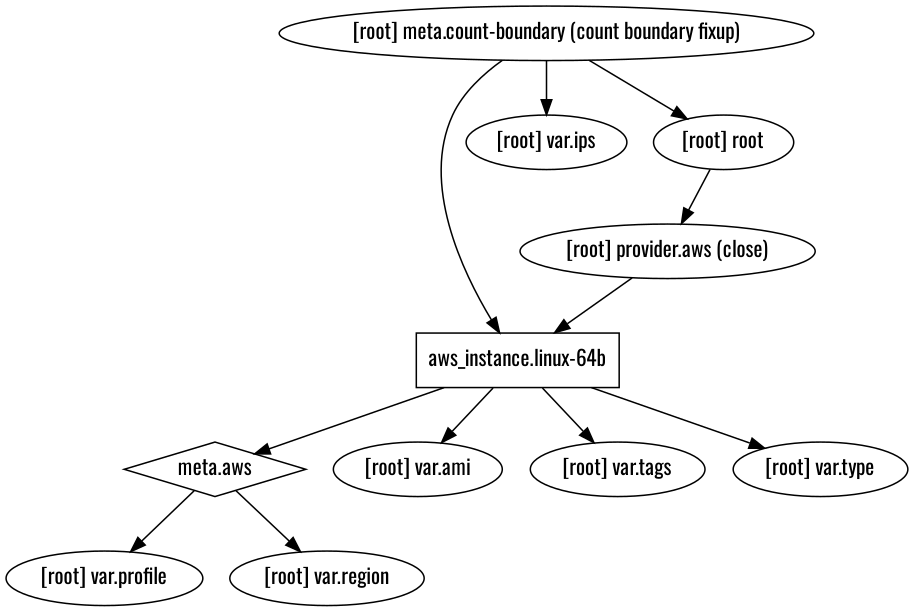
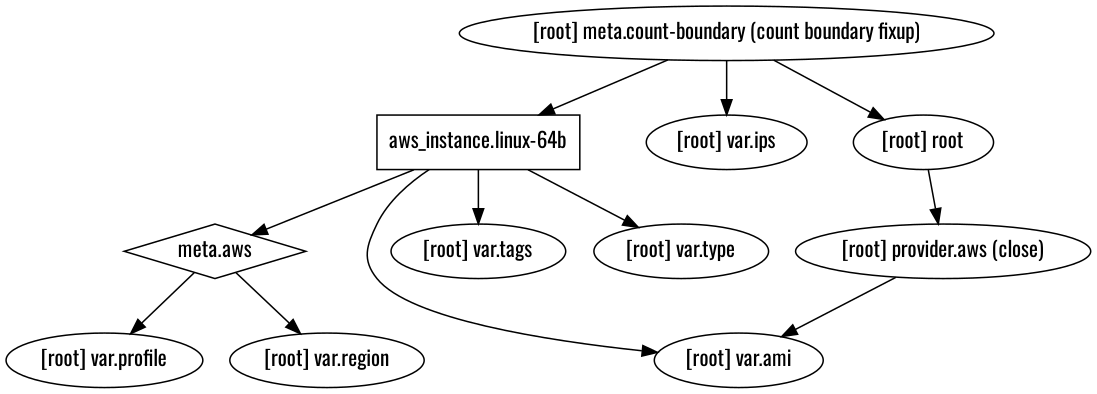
(600, 301) -> (845, 303)
